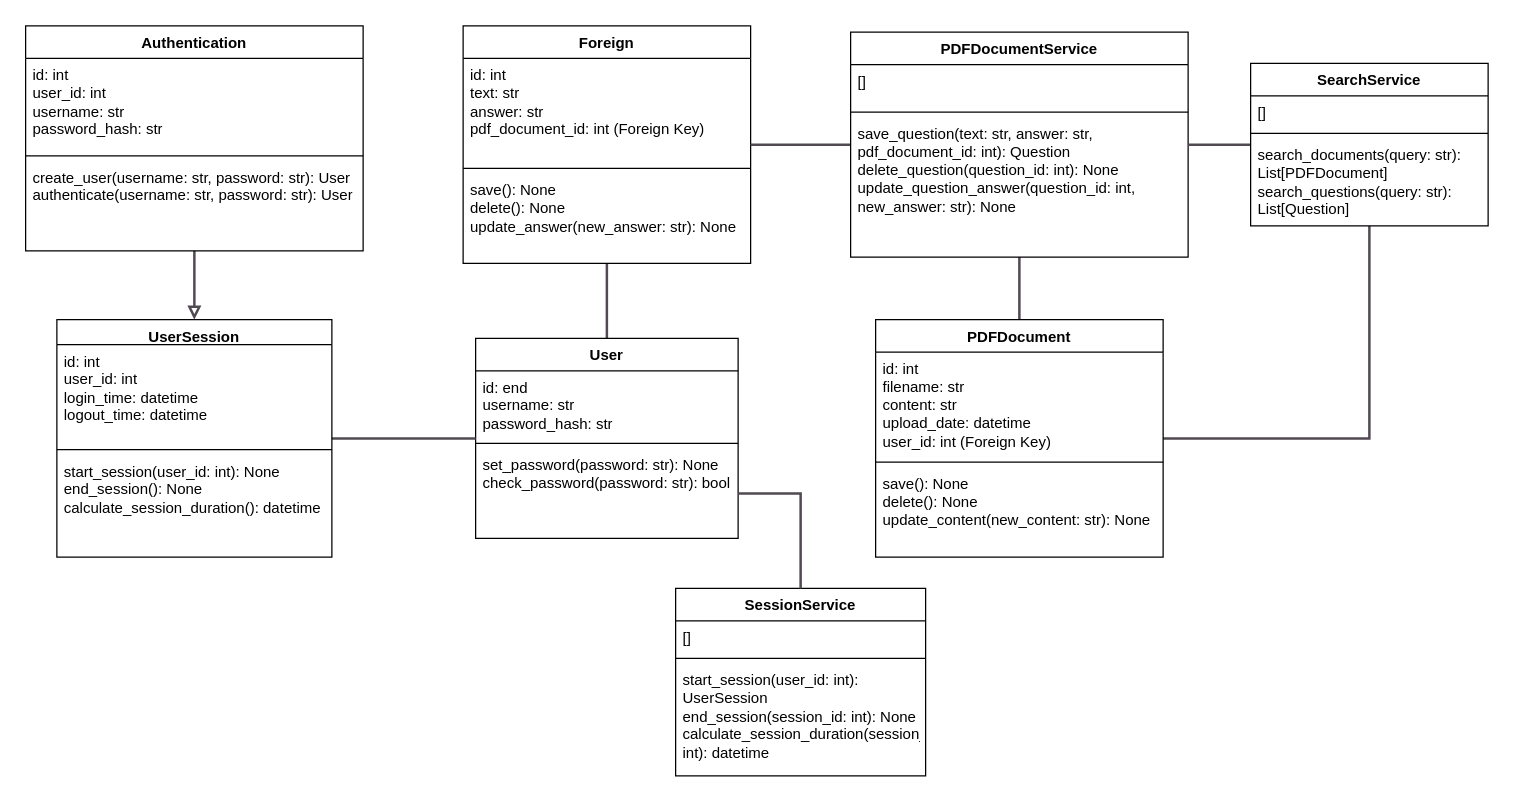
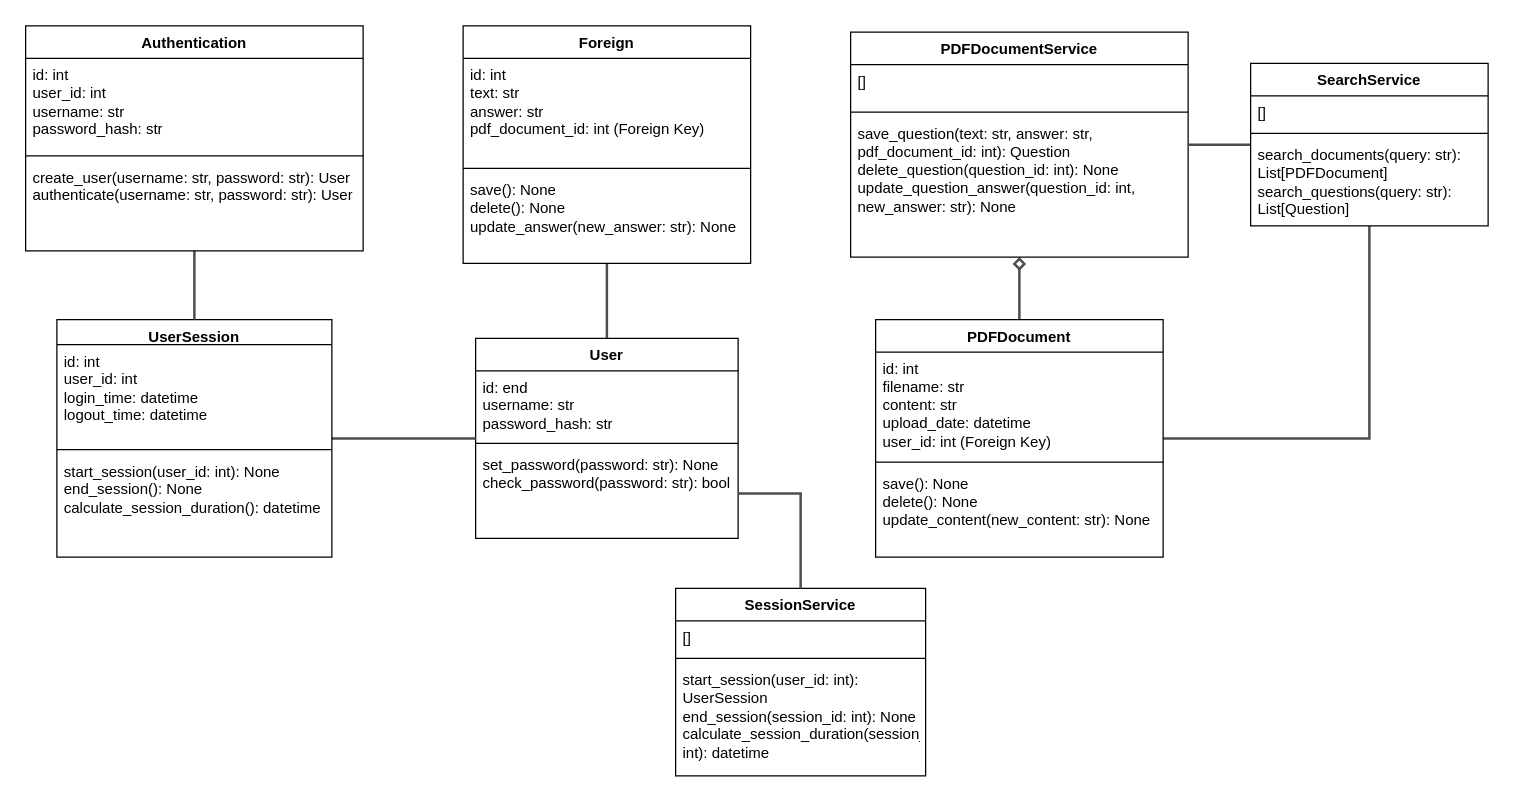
(800, 144) -> none
(1019, 265) -> (1019, 270)
(194, 305) -> (194, 311)
